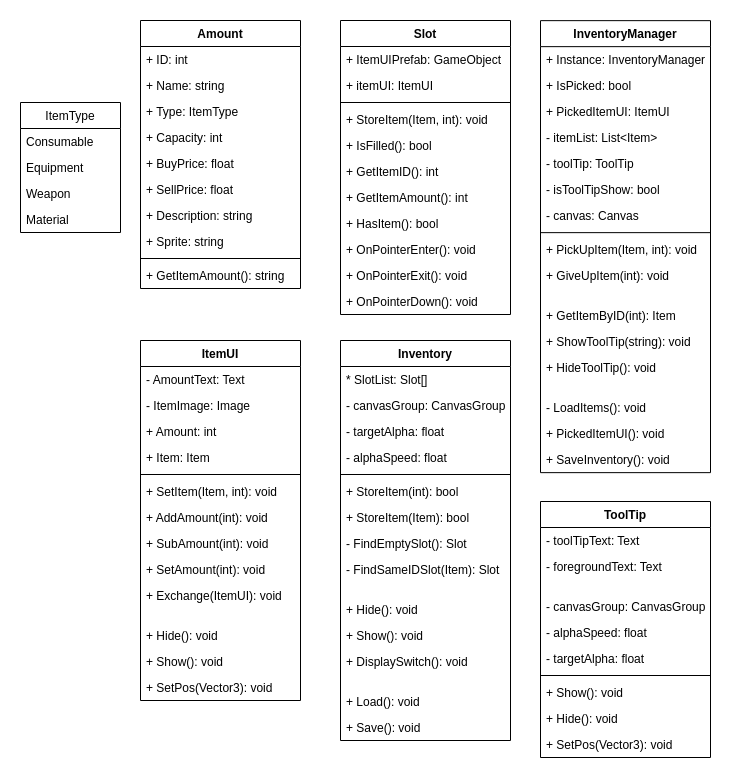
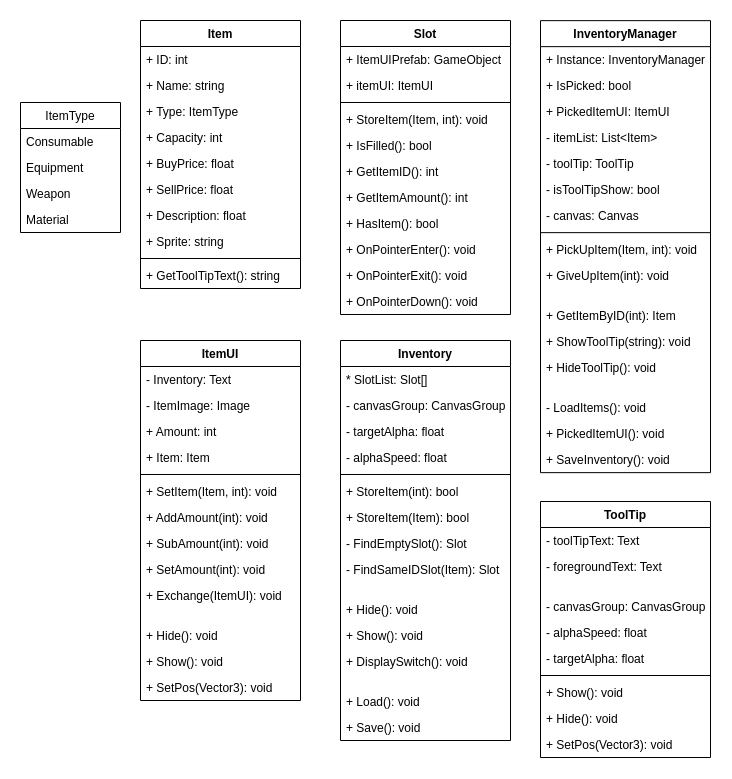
(220, 34) -> (220, 34)
(207, 216) -> (204, 216)
(224, 276) -> (224, 276)
(202, 380) -> (198, 380)
